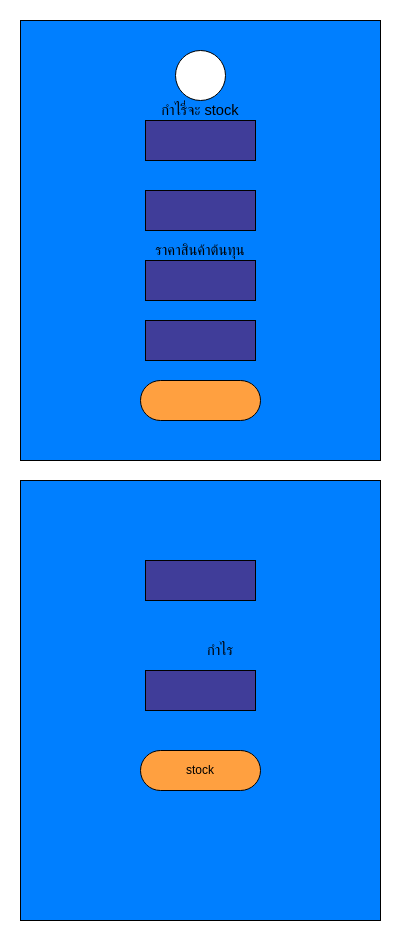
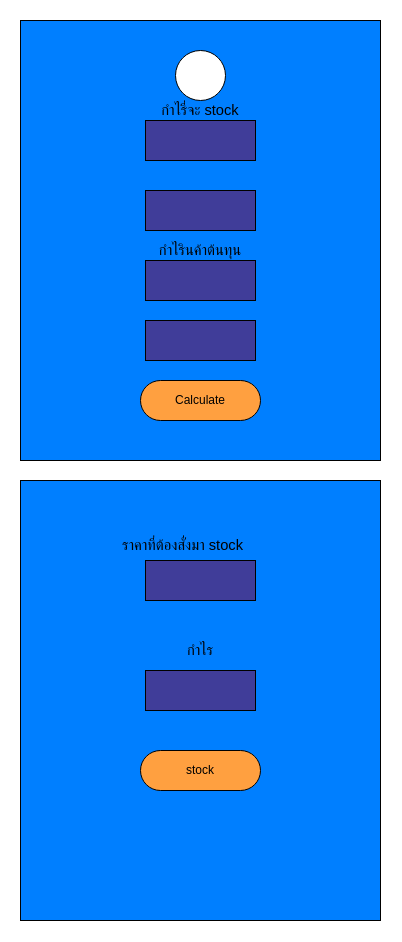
(201, 251) -> (201, 251)
none -> (201, 401)
none -> (201, 546)
(221, 651) -> (201, 651)
